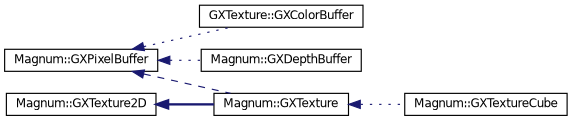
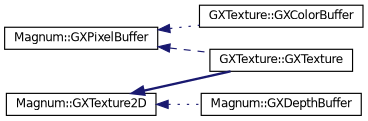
(185, 60) -> (185, 104)
(281, 104) -> (281, 60)
(486, 104) -> none
